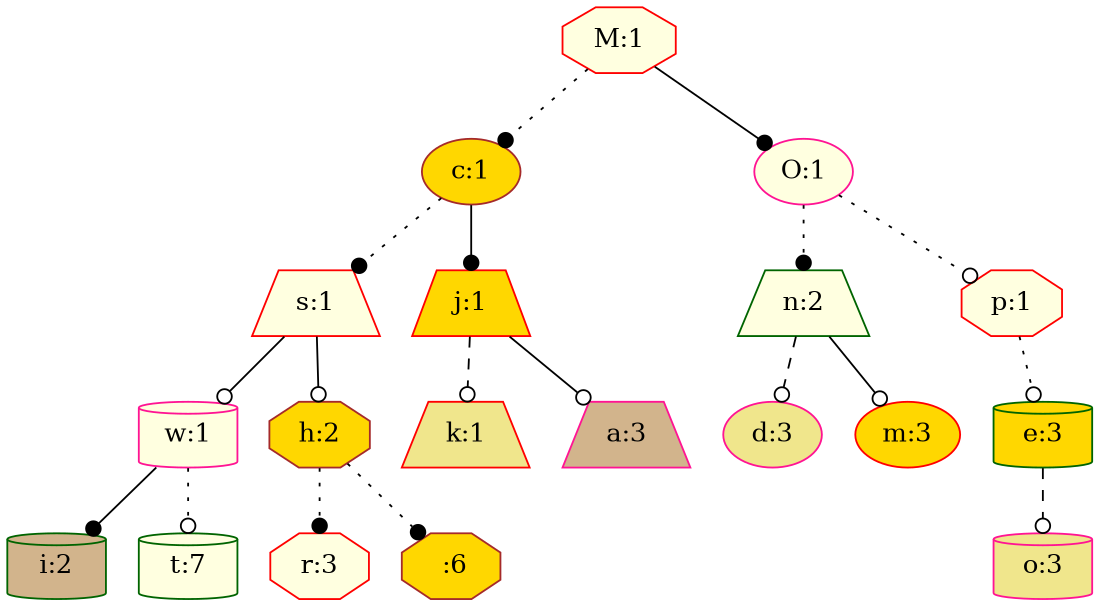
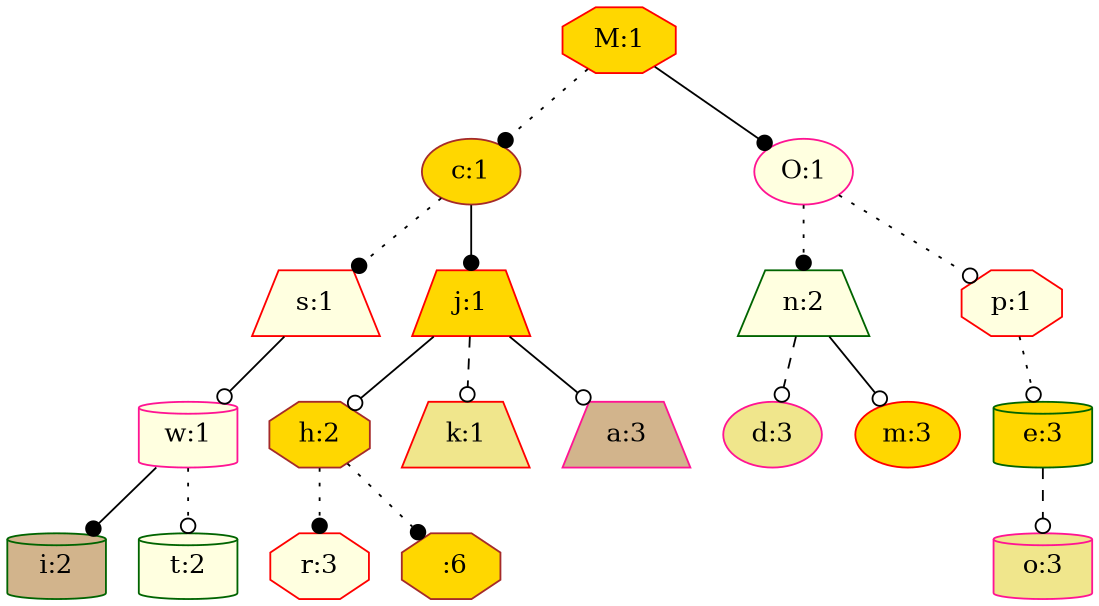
(619, 40) -> (619, 40)
(318, 362) -> (397, 367)
(188, 566) -> (188, 566)
